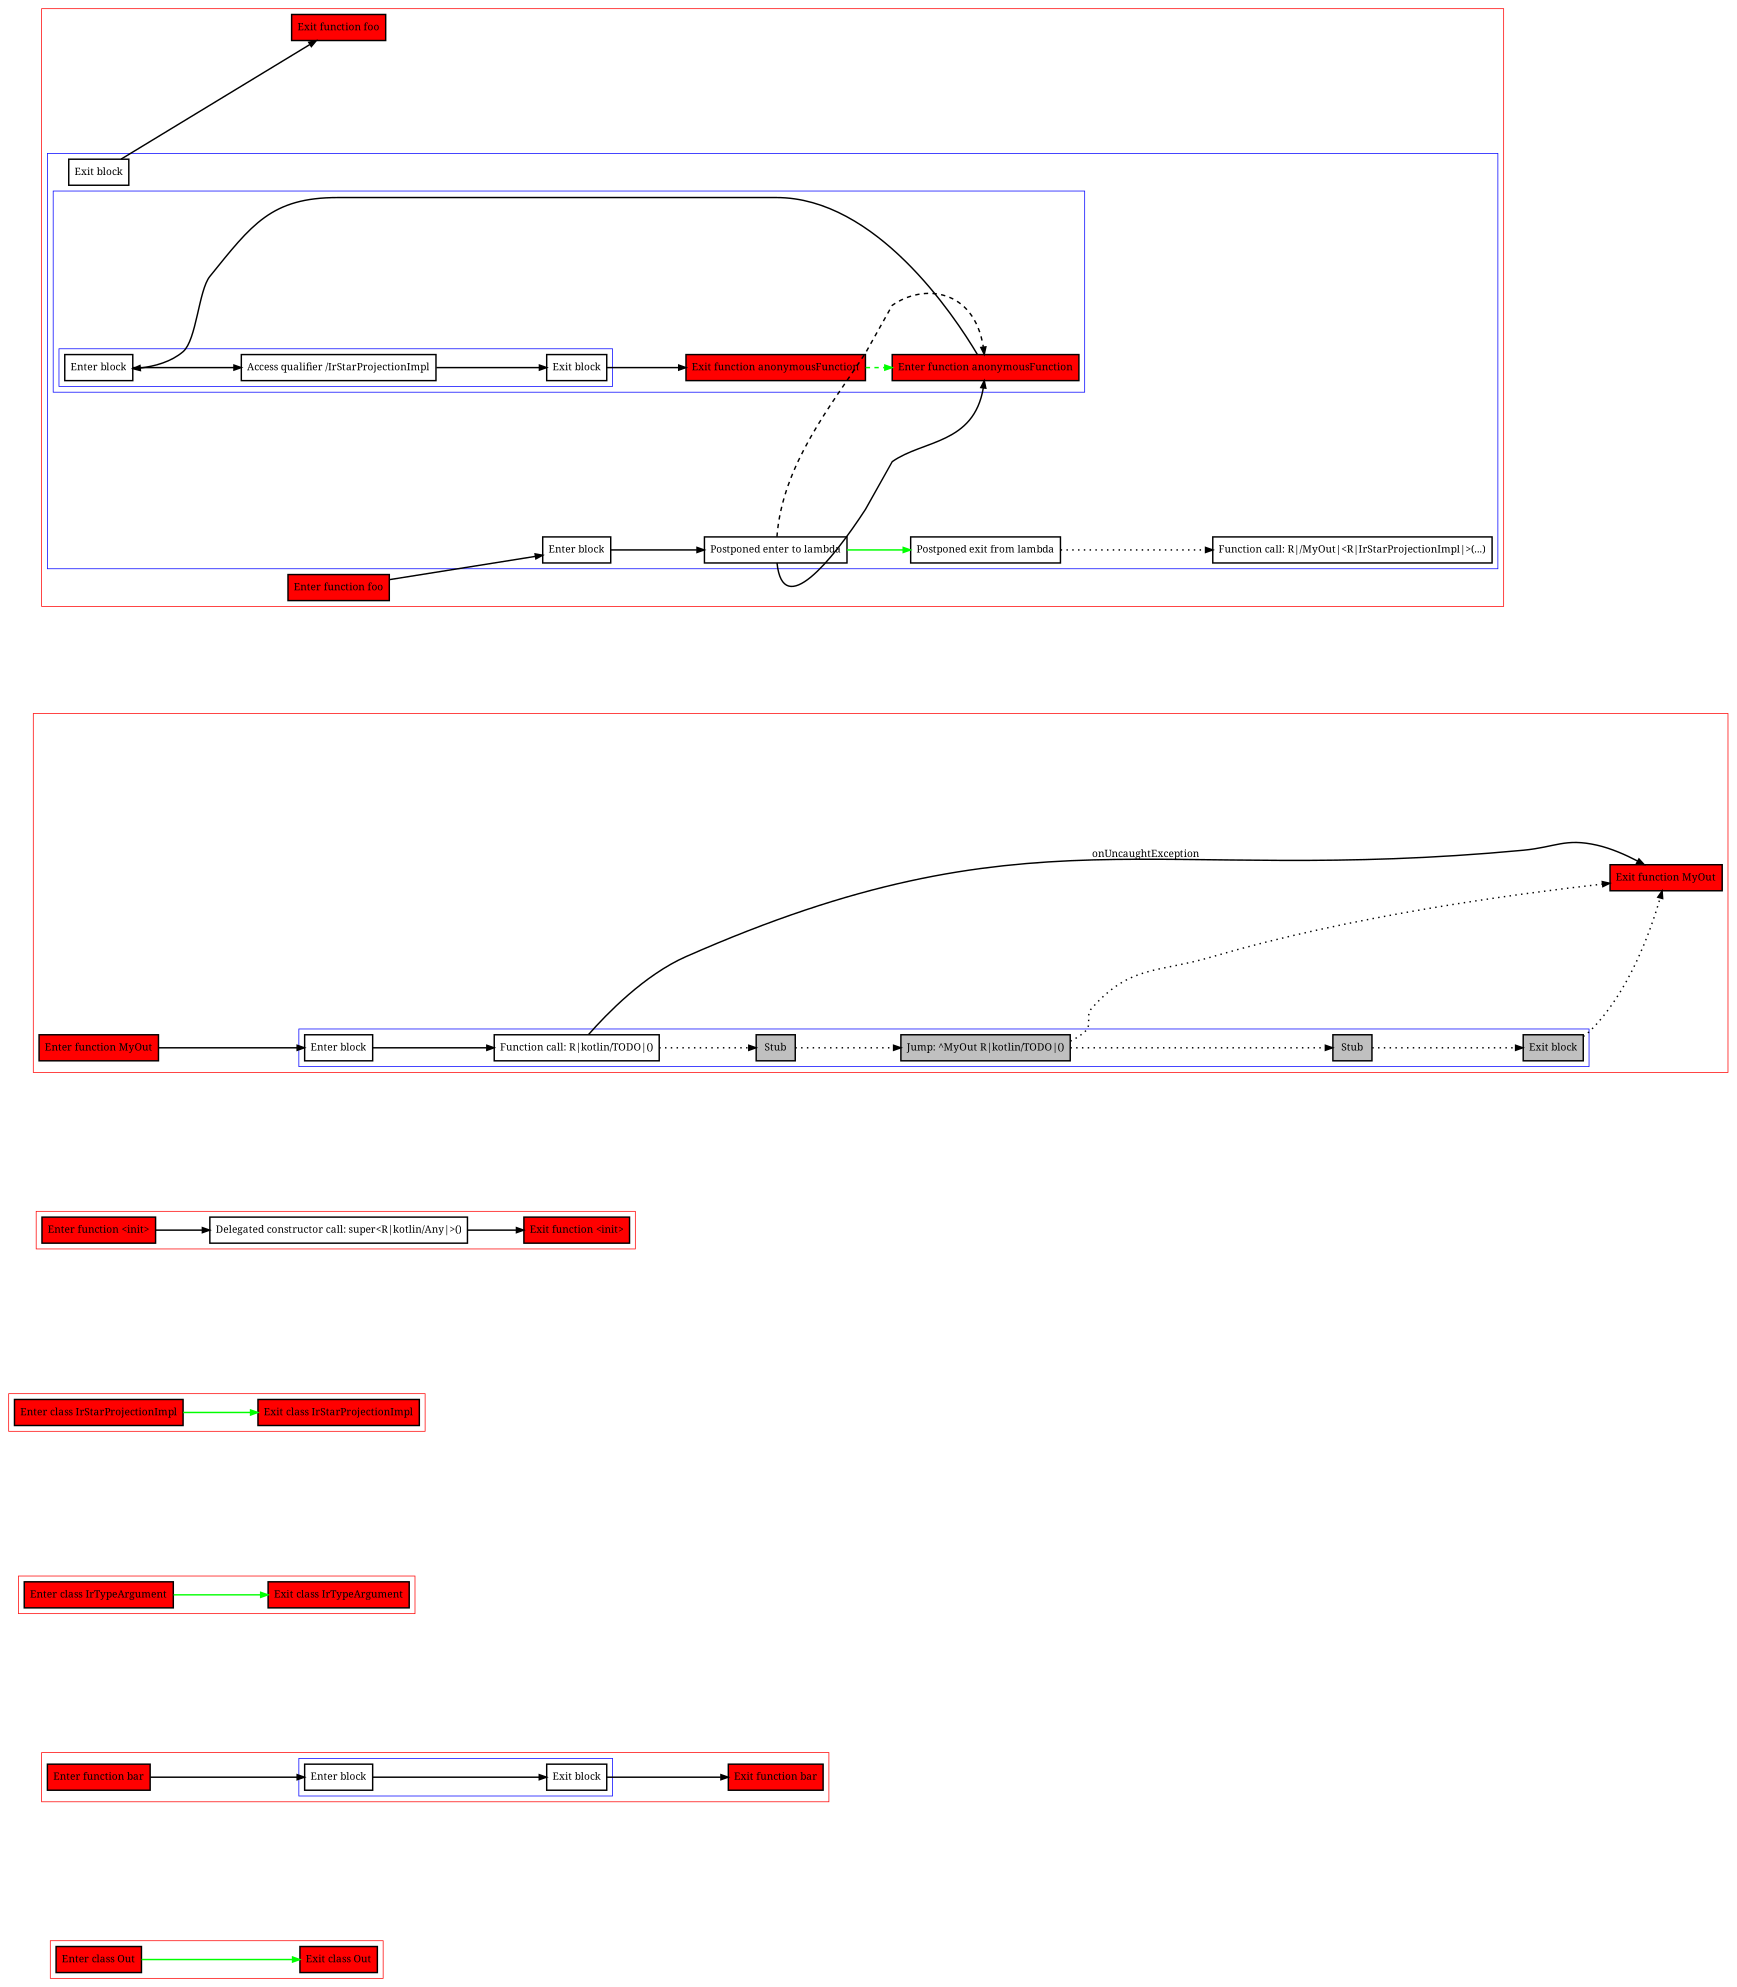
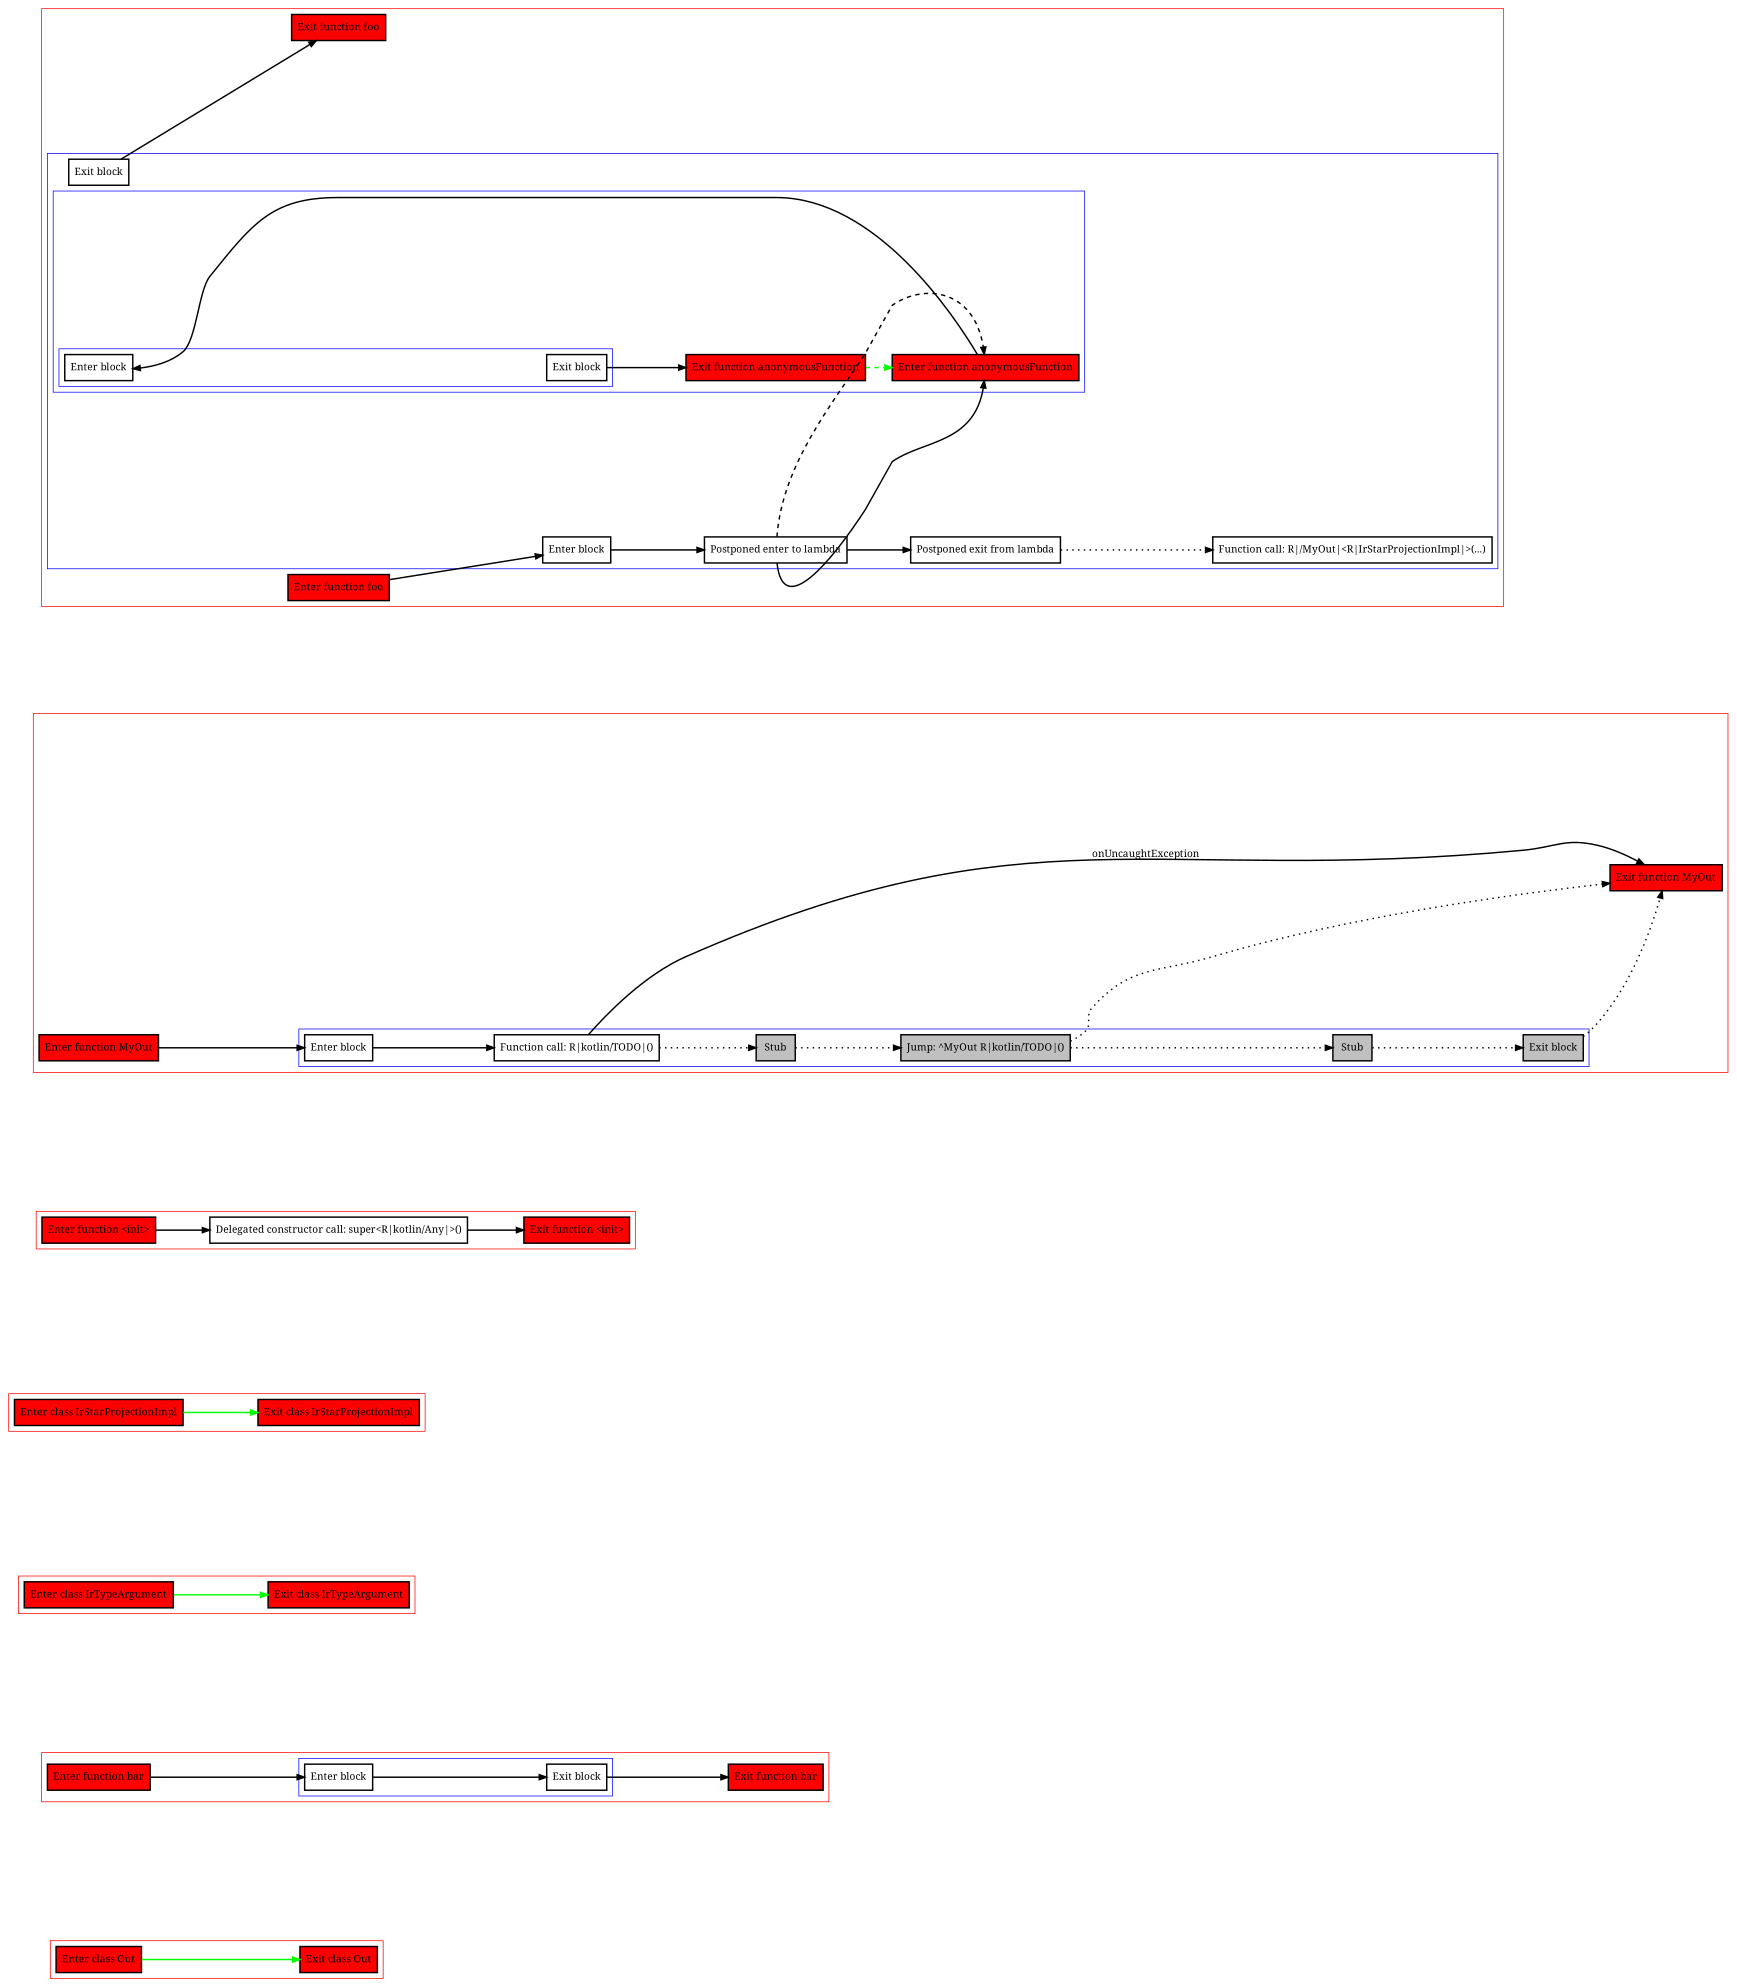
(339, 368) -> none
(875, 550) -> (875, 550)
